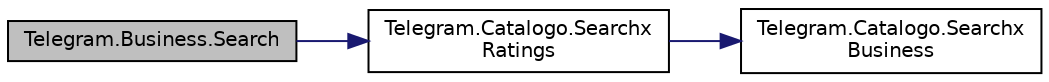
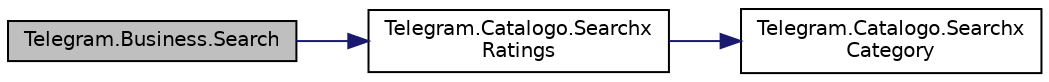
(891, 41) -> (891, 41)
